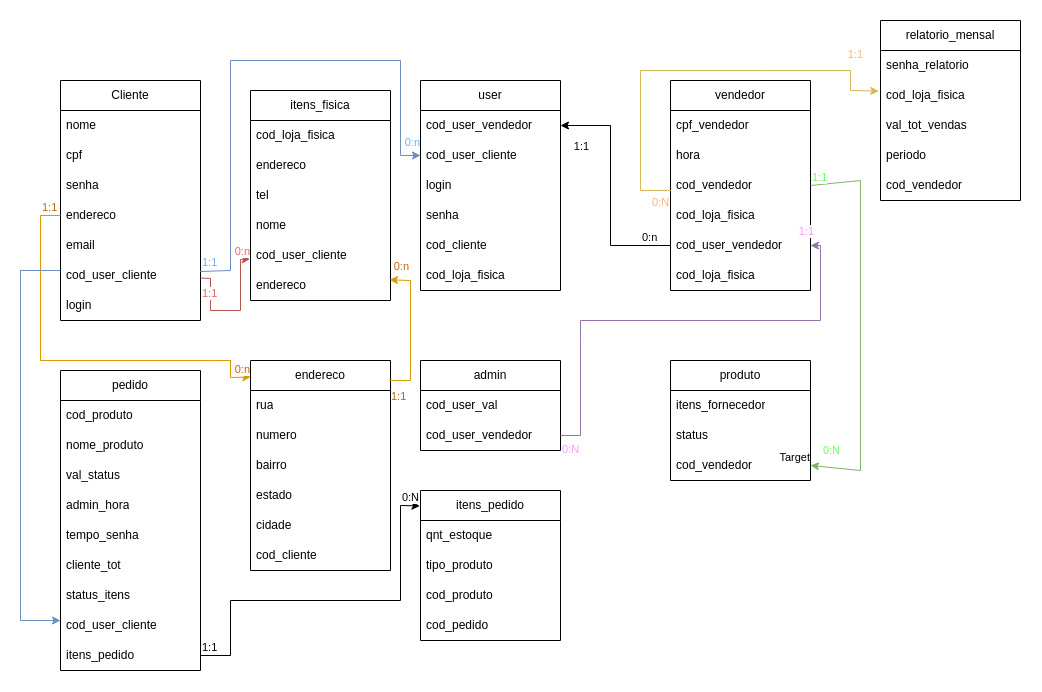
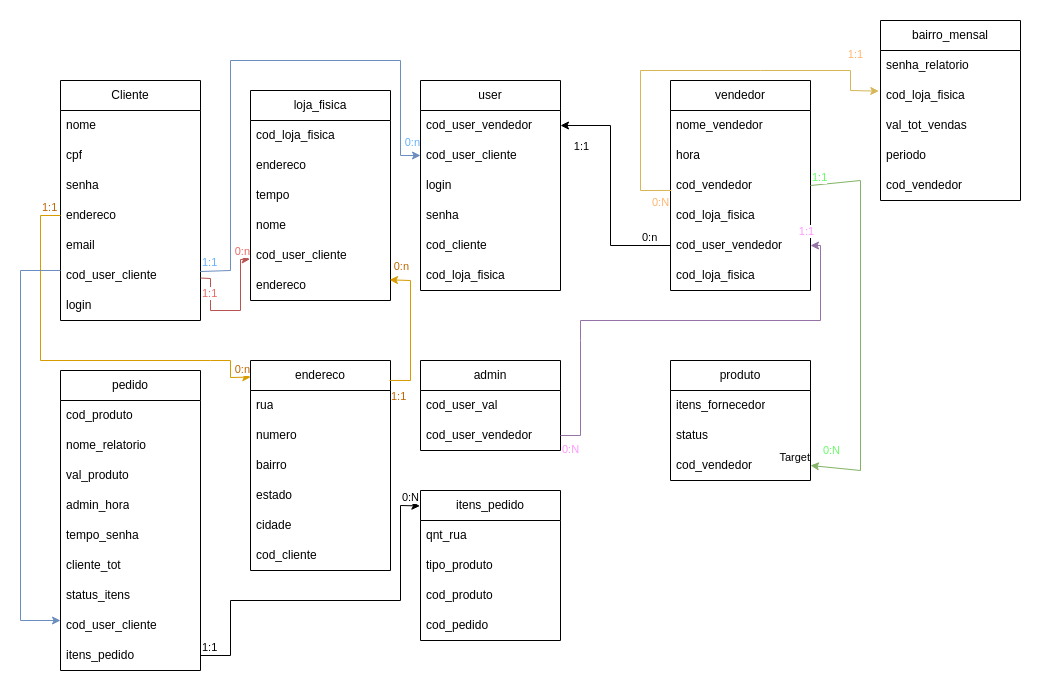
(951, 36) -> (951, 36)
(321, 106) -> (321, 106)
(717, 126) -> (720, 126)
(265, 196) -> (273, 196)
(107, 446) -> (110, 446)
(99, 476) -> (102, 476)
(463, 536) -> (450, 536)
